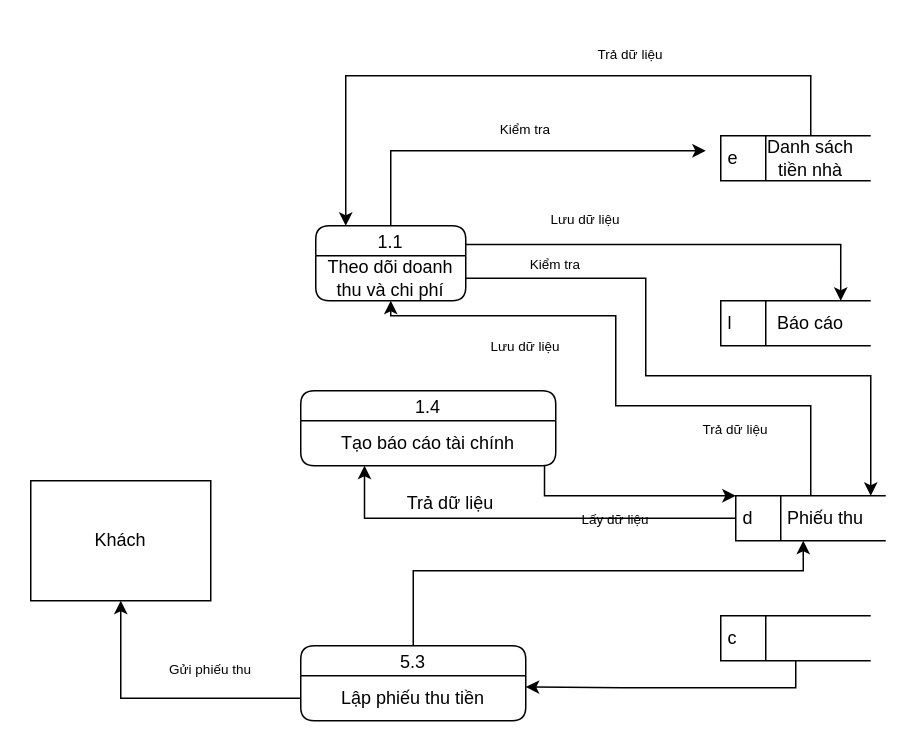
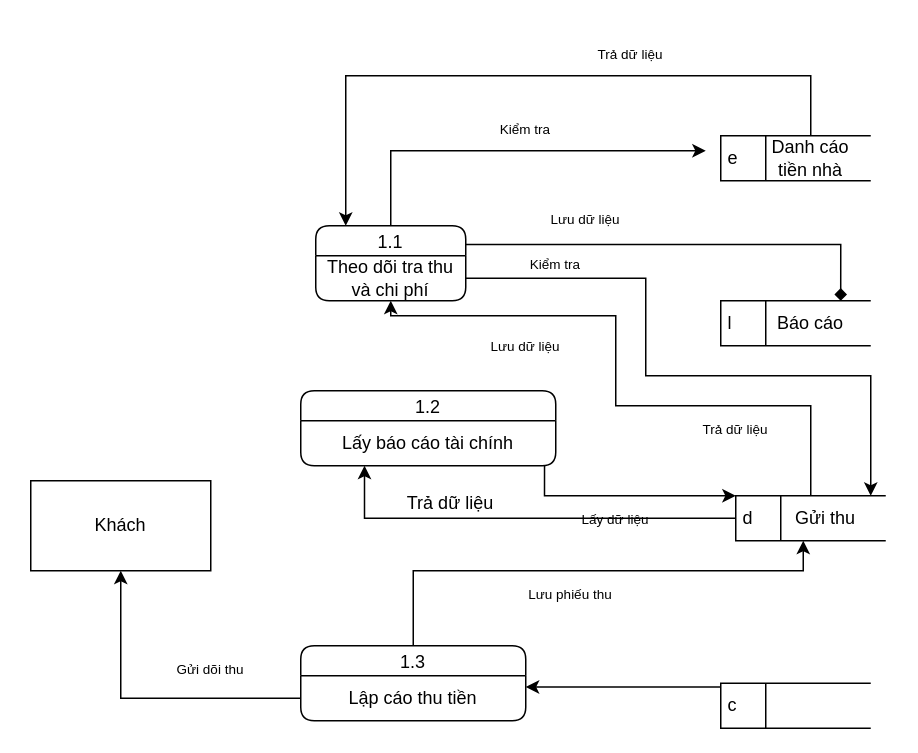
(811, 158) -> (811, 158)
(391, 278) -> (391, 278)
(841, 289) -> (841, 288)
(428, 407) -> (428, 407)
(428, 443) -> (428, 443)
(826, 518) -> (826, 518)
(121, 541) -> (121, 526)
none -> (571, 593)
(796, 638) -> (796, 706)
(413, 662) -> (413, 662)
(211, 668) -> (211, 668)
(413, 698) -> (413, 698)
